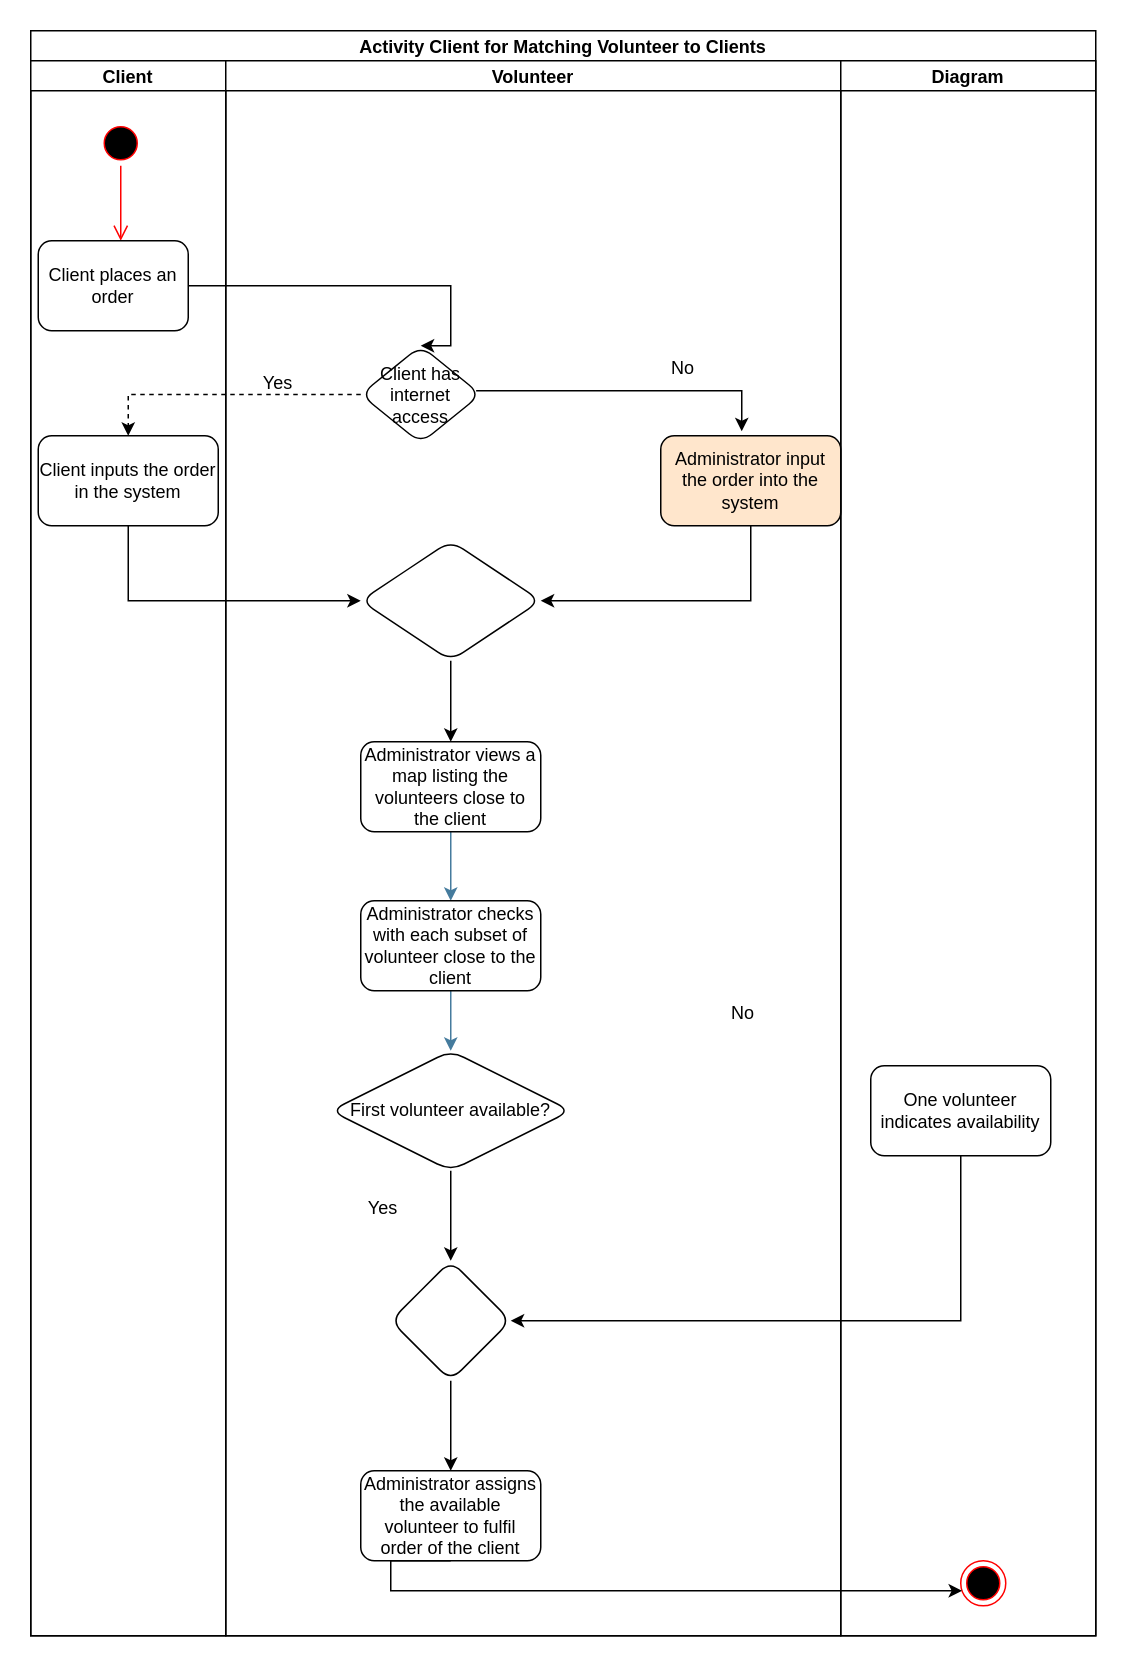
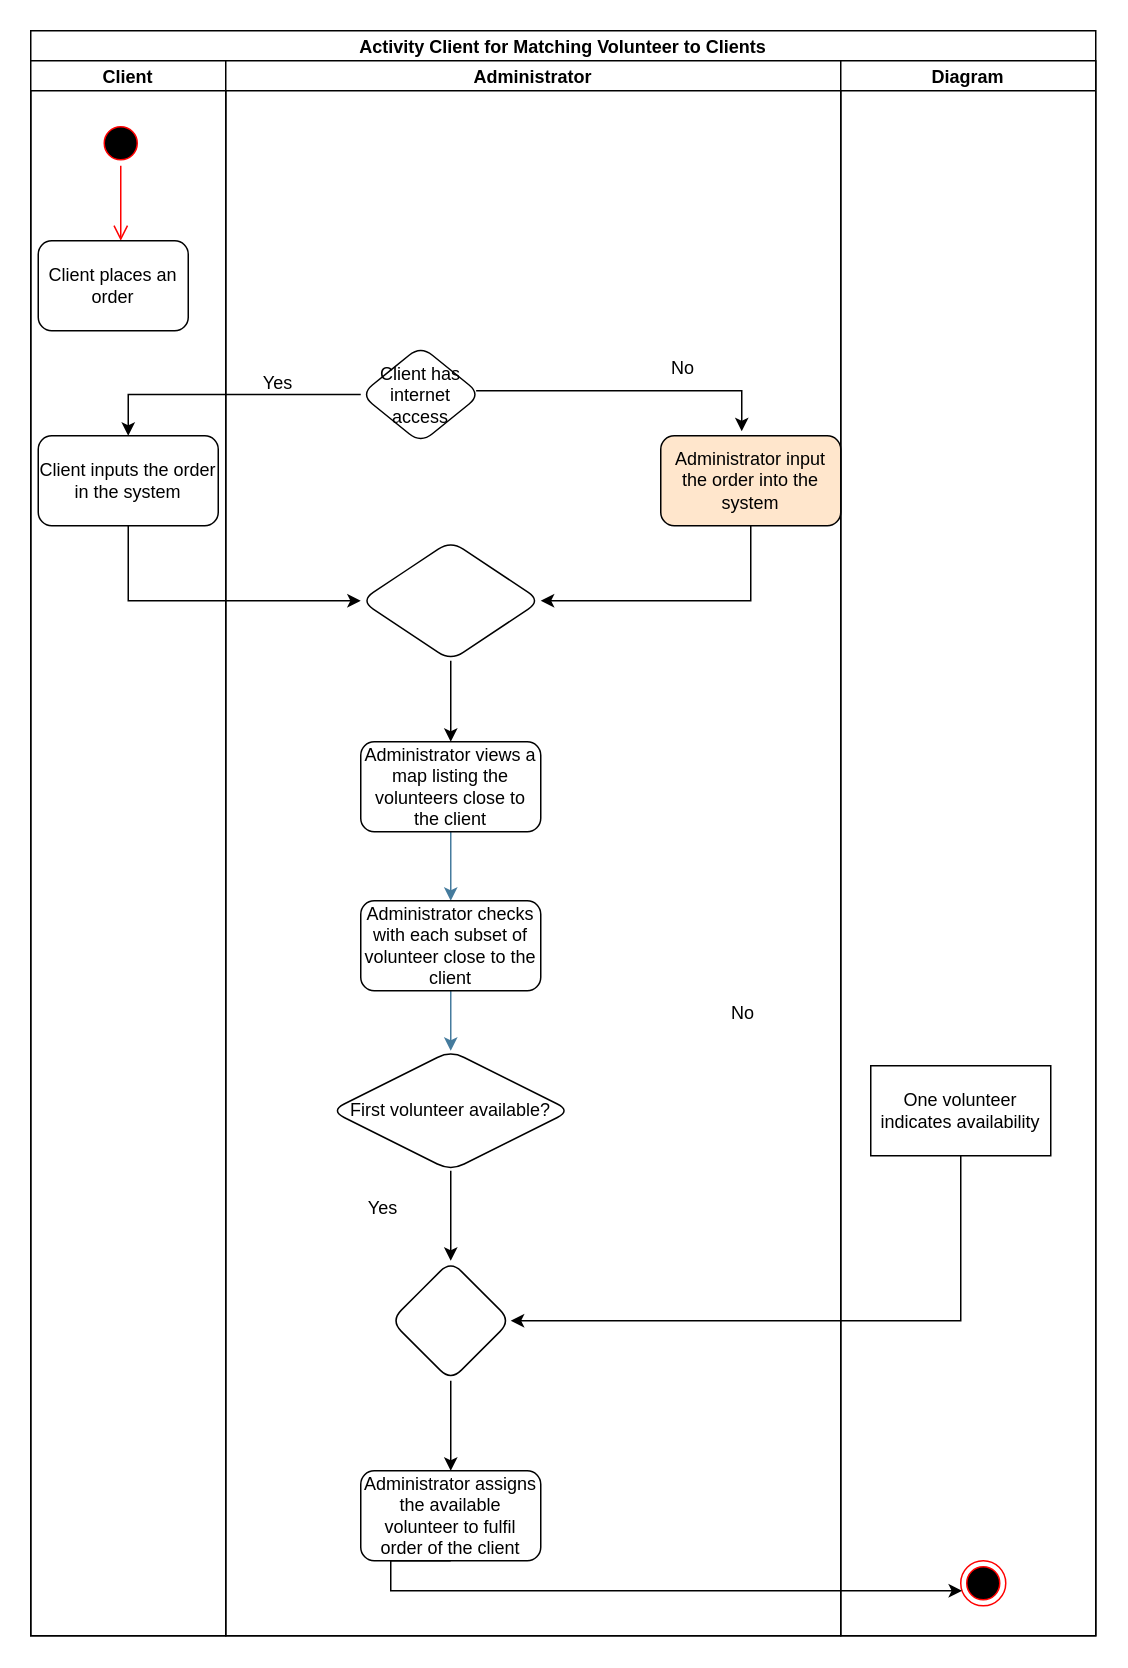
(533, 77) -> (533, 77)
(360, 286) -> none
(228, 395) -> (228, 395)
(961, 1111) -> (961, 1111)
